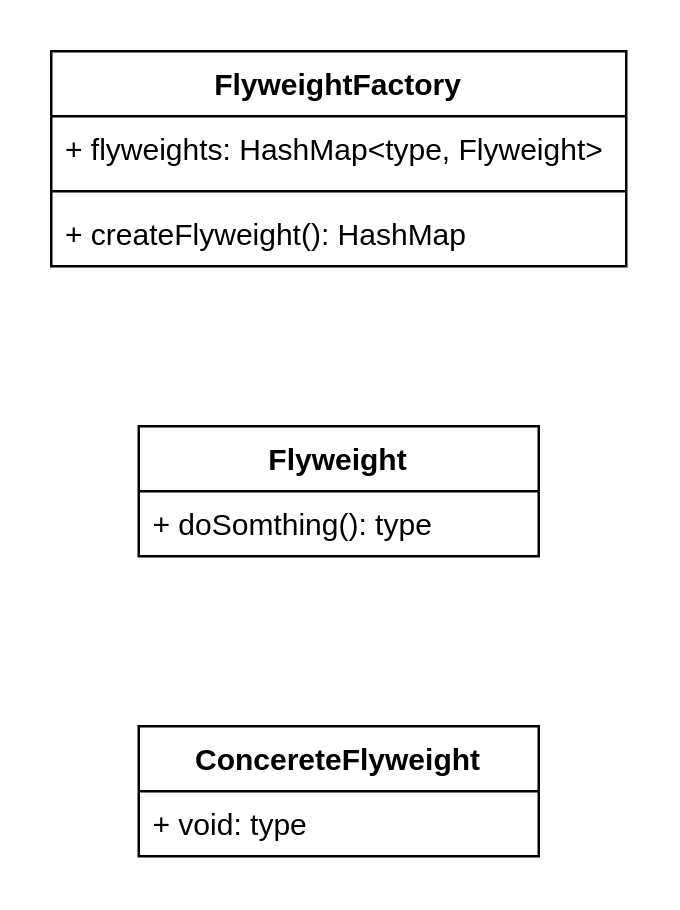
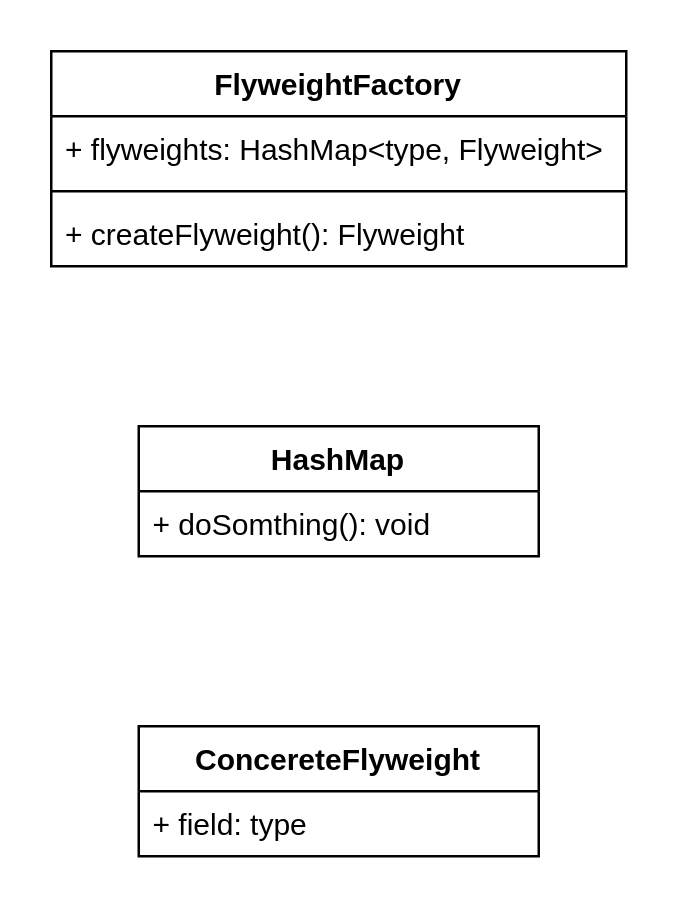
(281, 235) -> (290, 235)
(338, 460) -> (338, 460)
(305, 525) -> (301, 525)
(238, 825) -> (242, 825)
